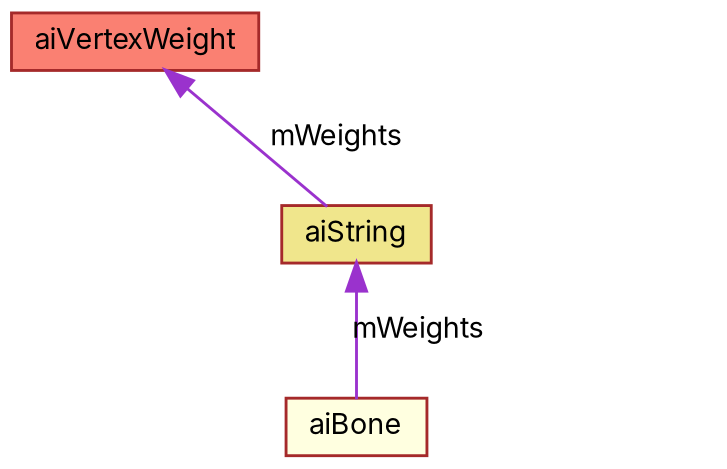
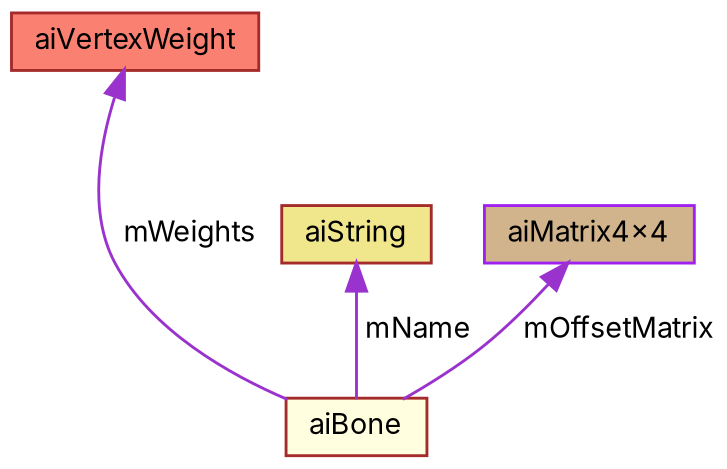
(257, 148) -> (129, 286)
none -> (589, 234)
(414, 331) -> (414, 331)
